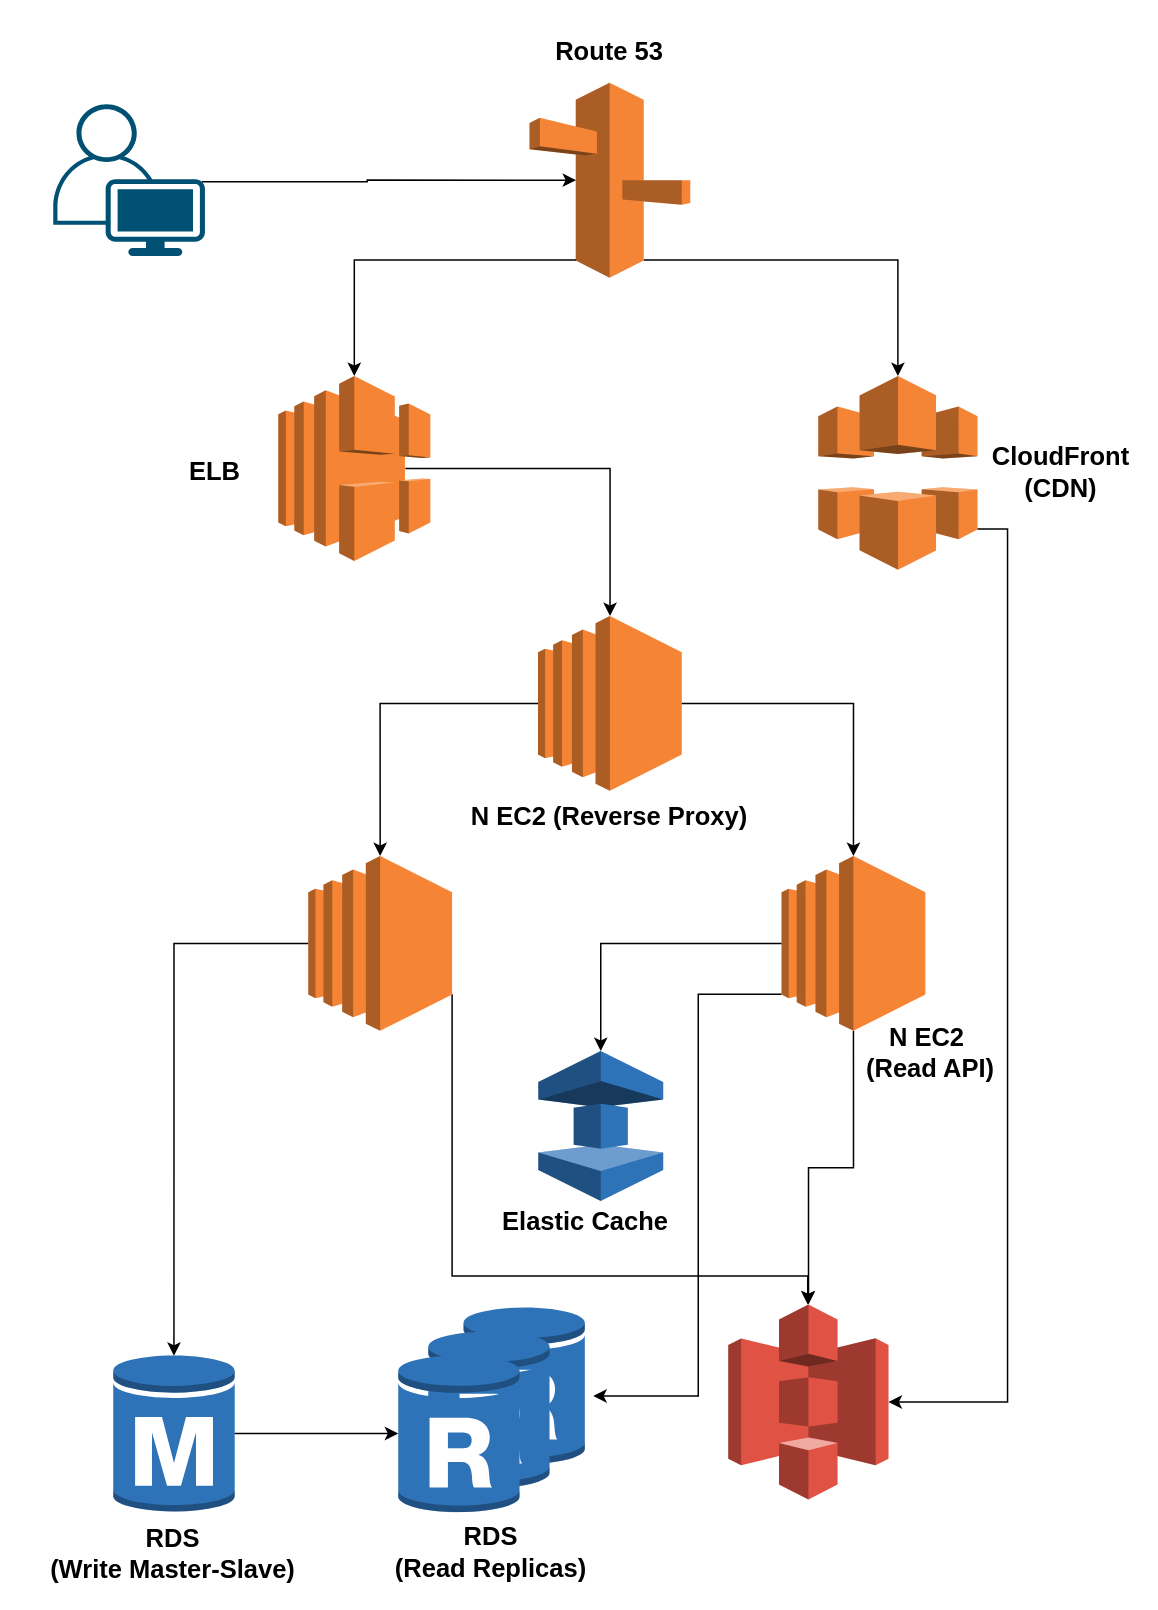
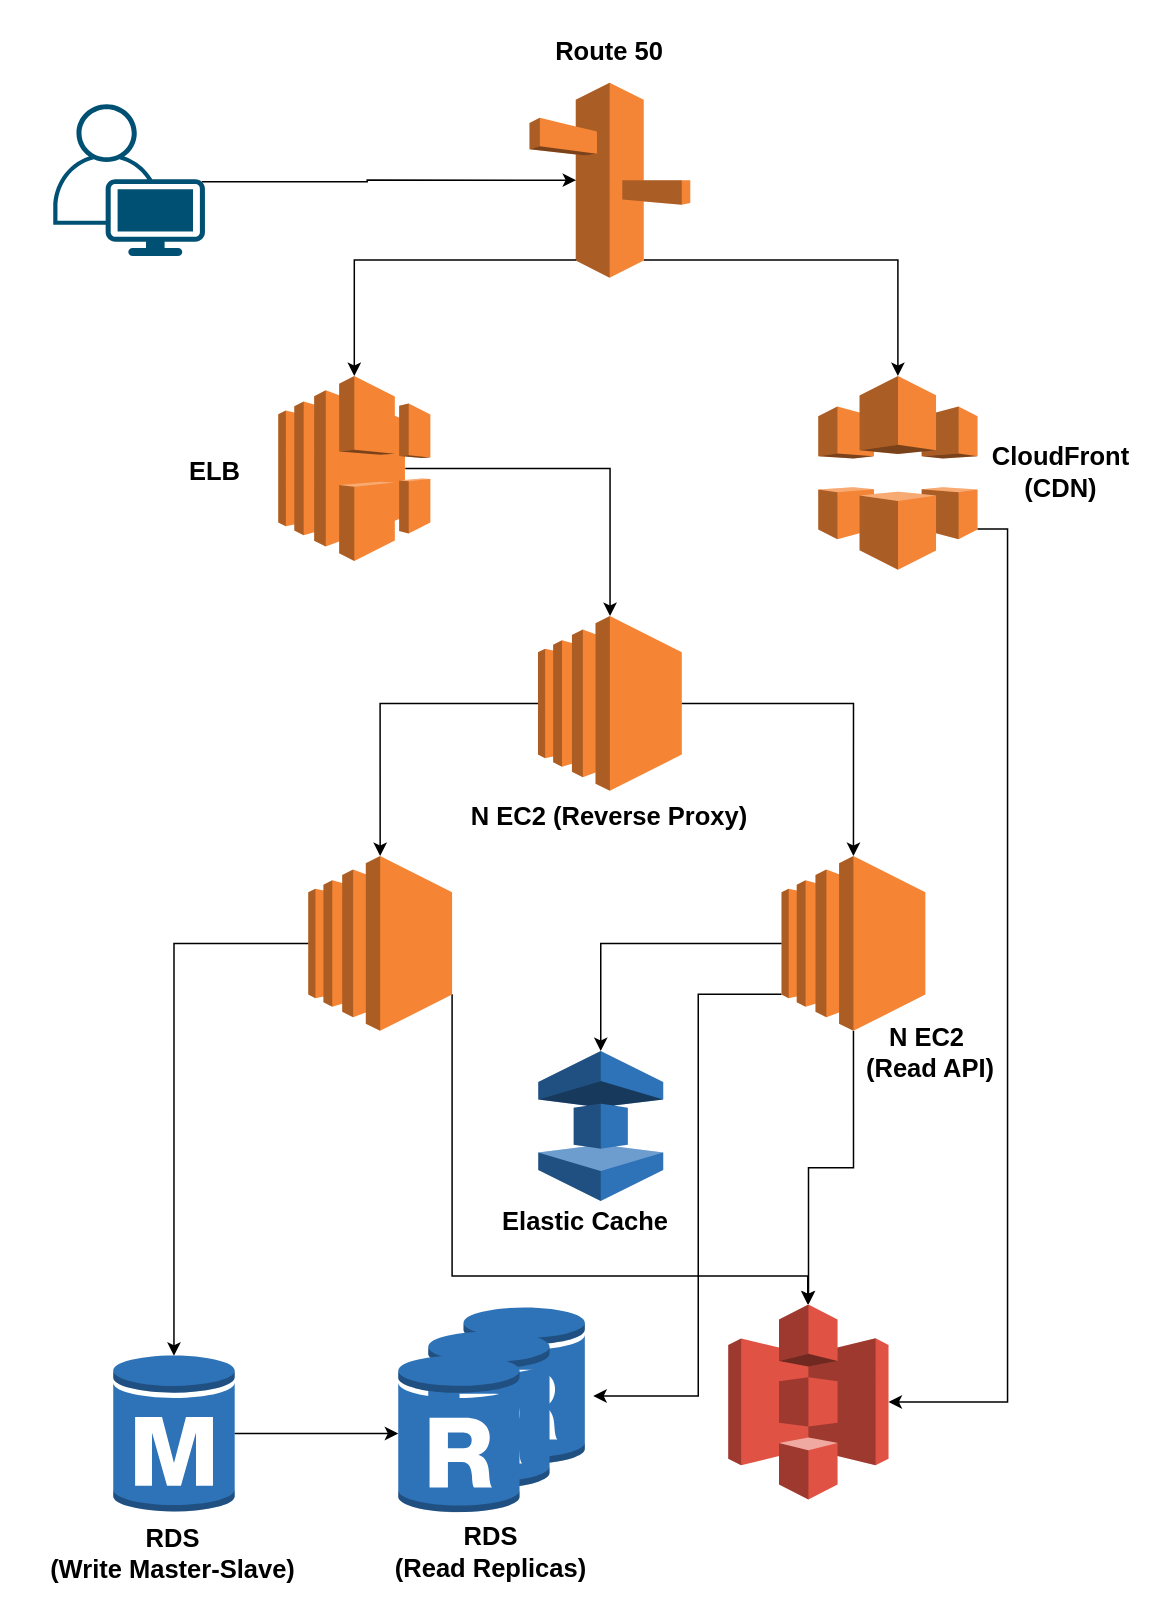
(610, 53) -> (610, 53)
